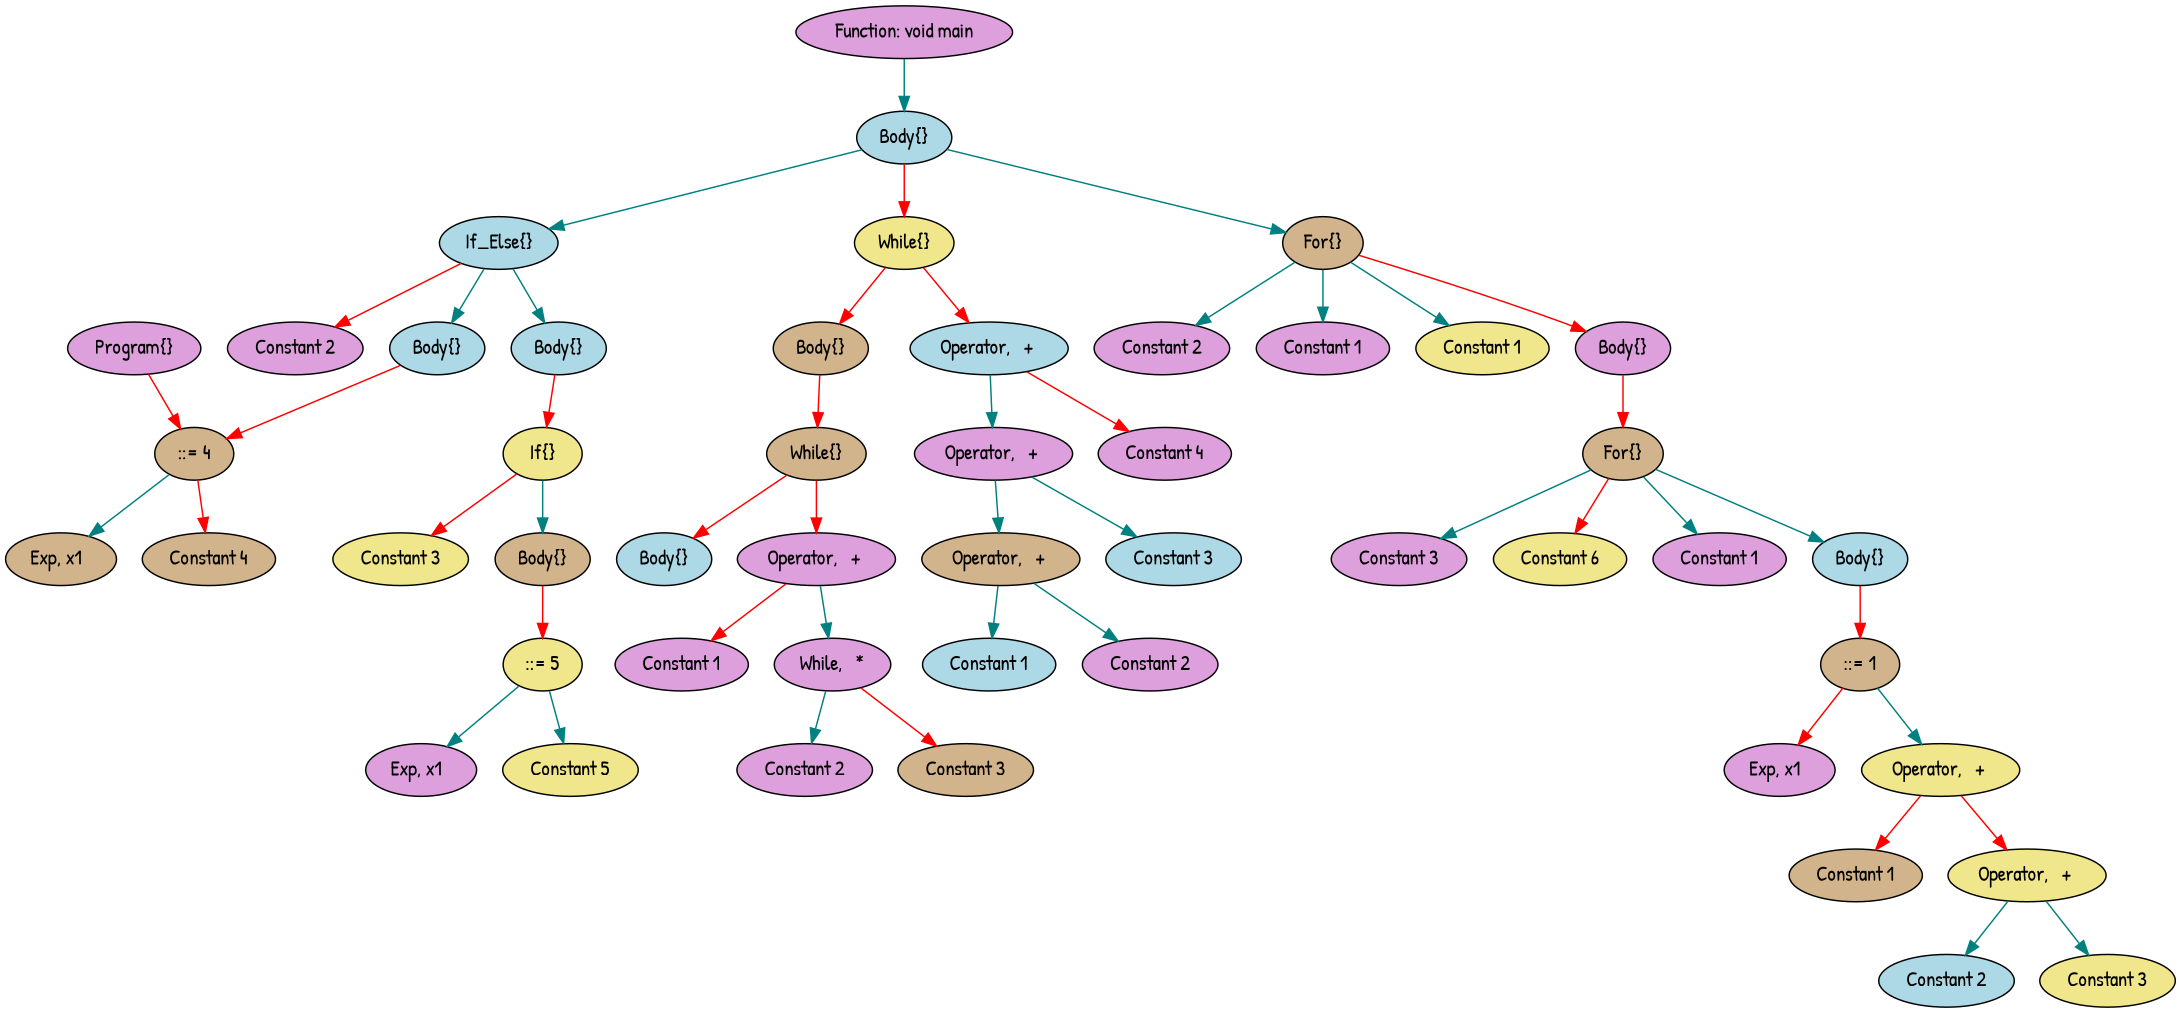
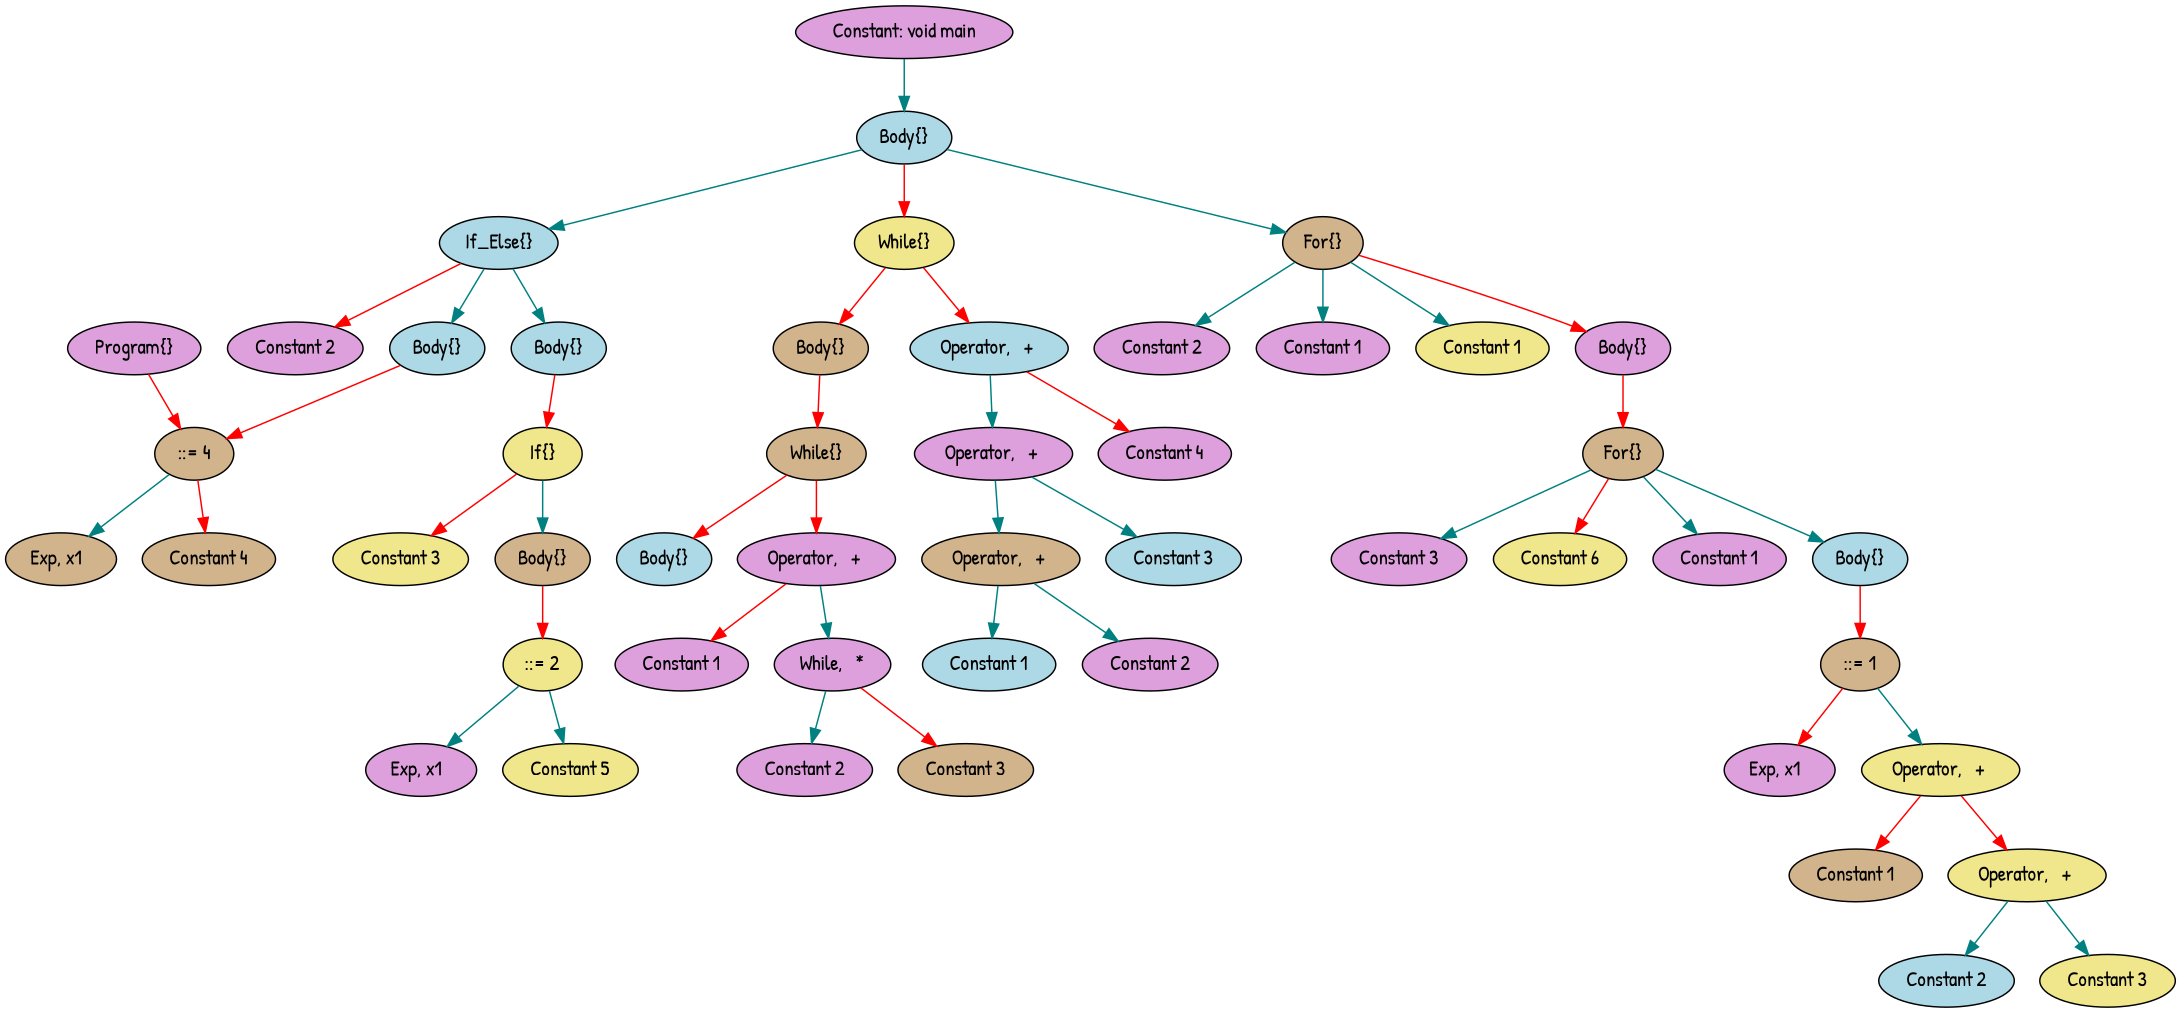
(904, 32) -> (904, 32)
(543, 665) -> (543, 665)
